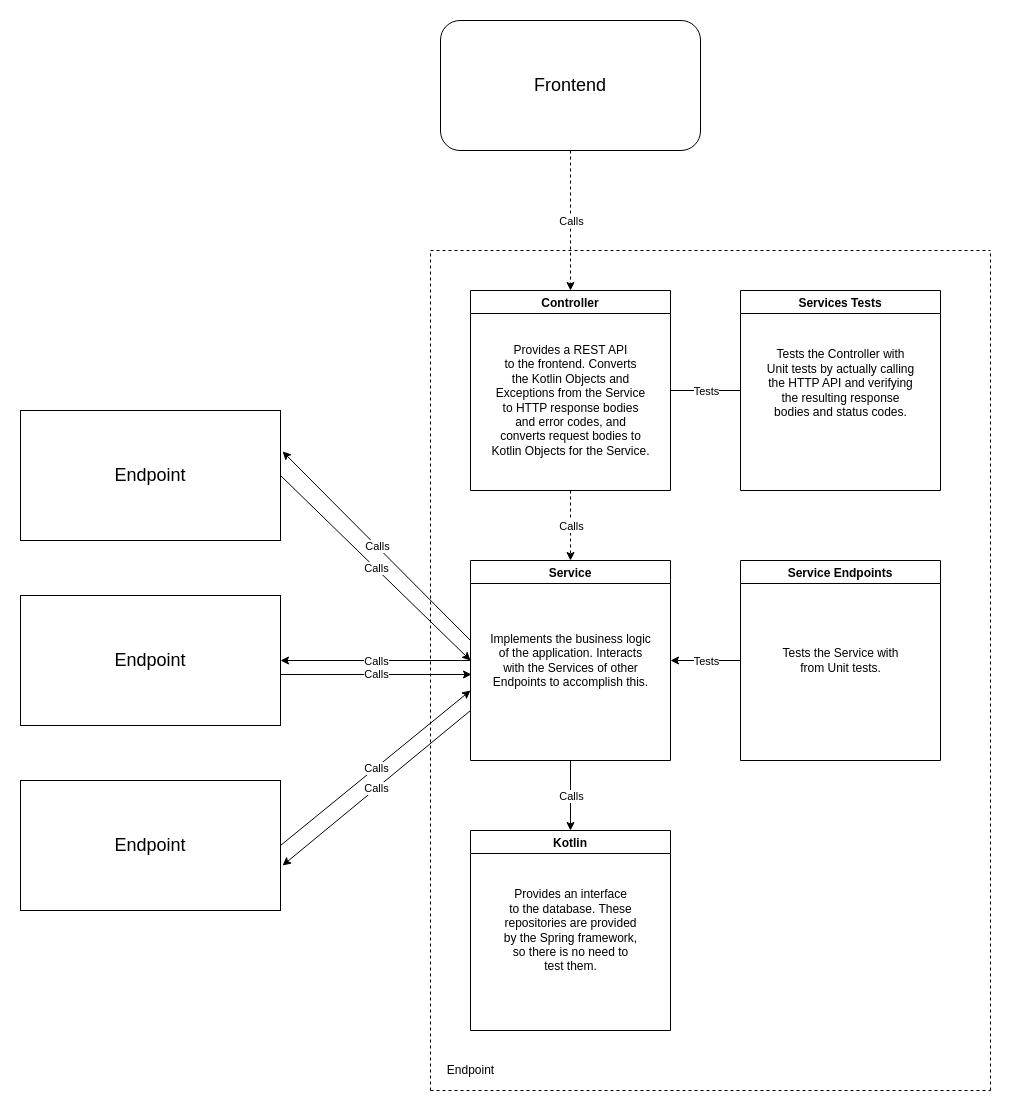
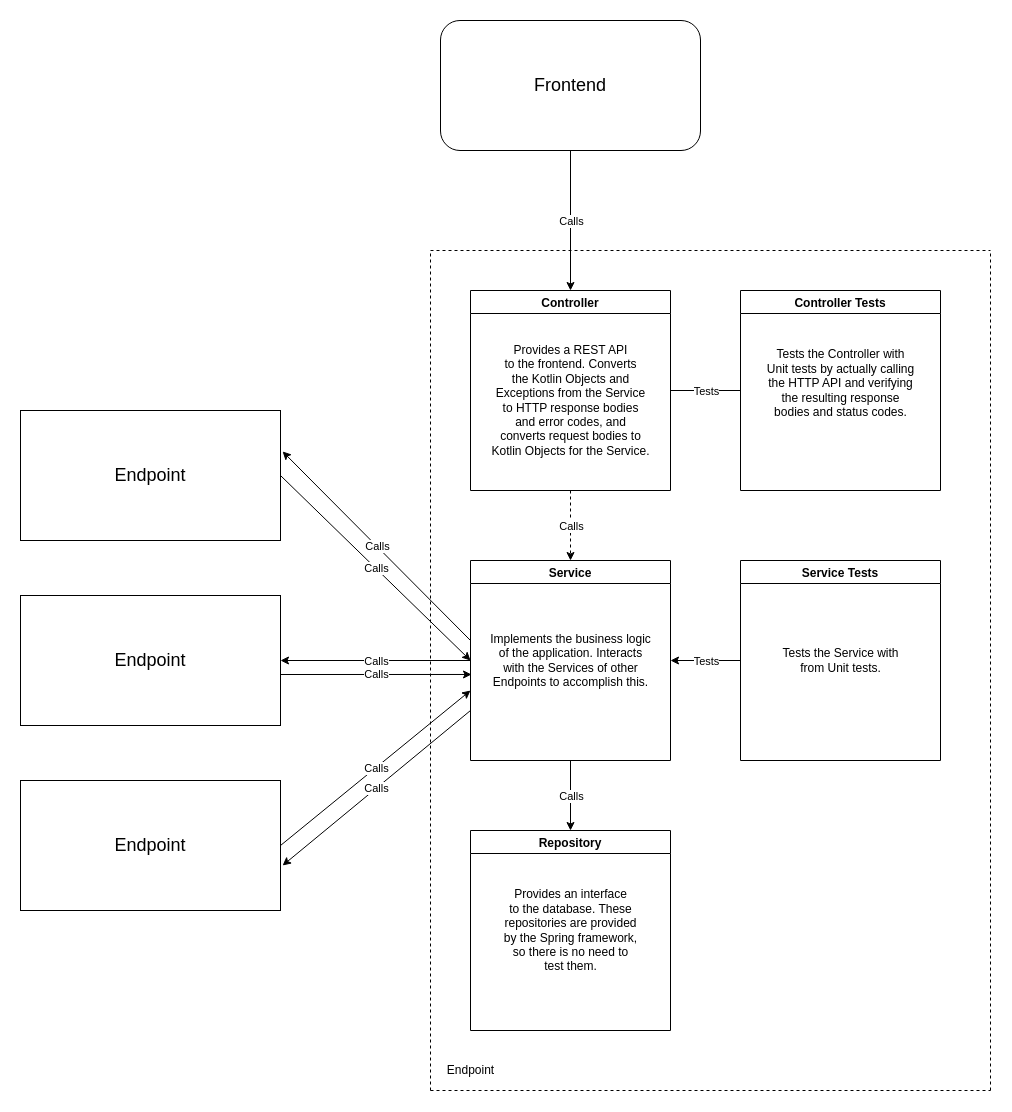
(571, 184) -> (571, 184)
(840, 303) -> (840, 303)
(840, 573) -> (840, 573)
(570, 843) -> (570, 843)
